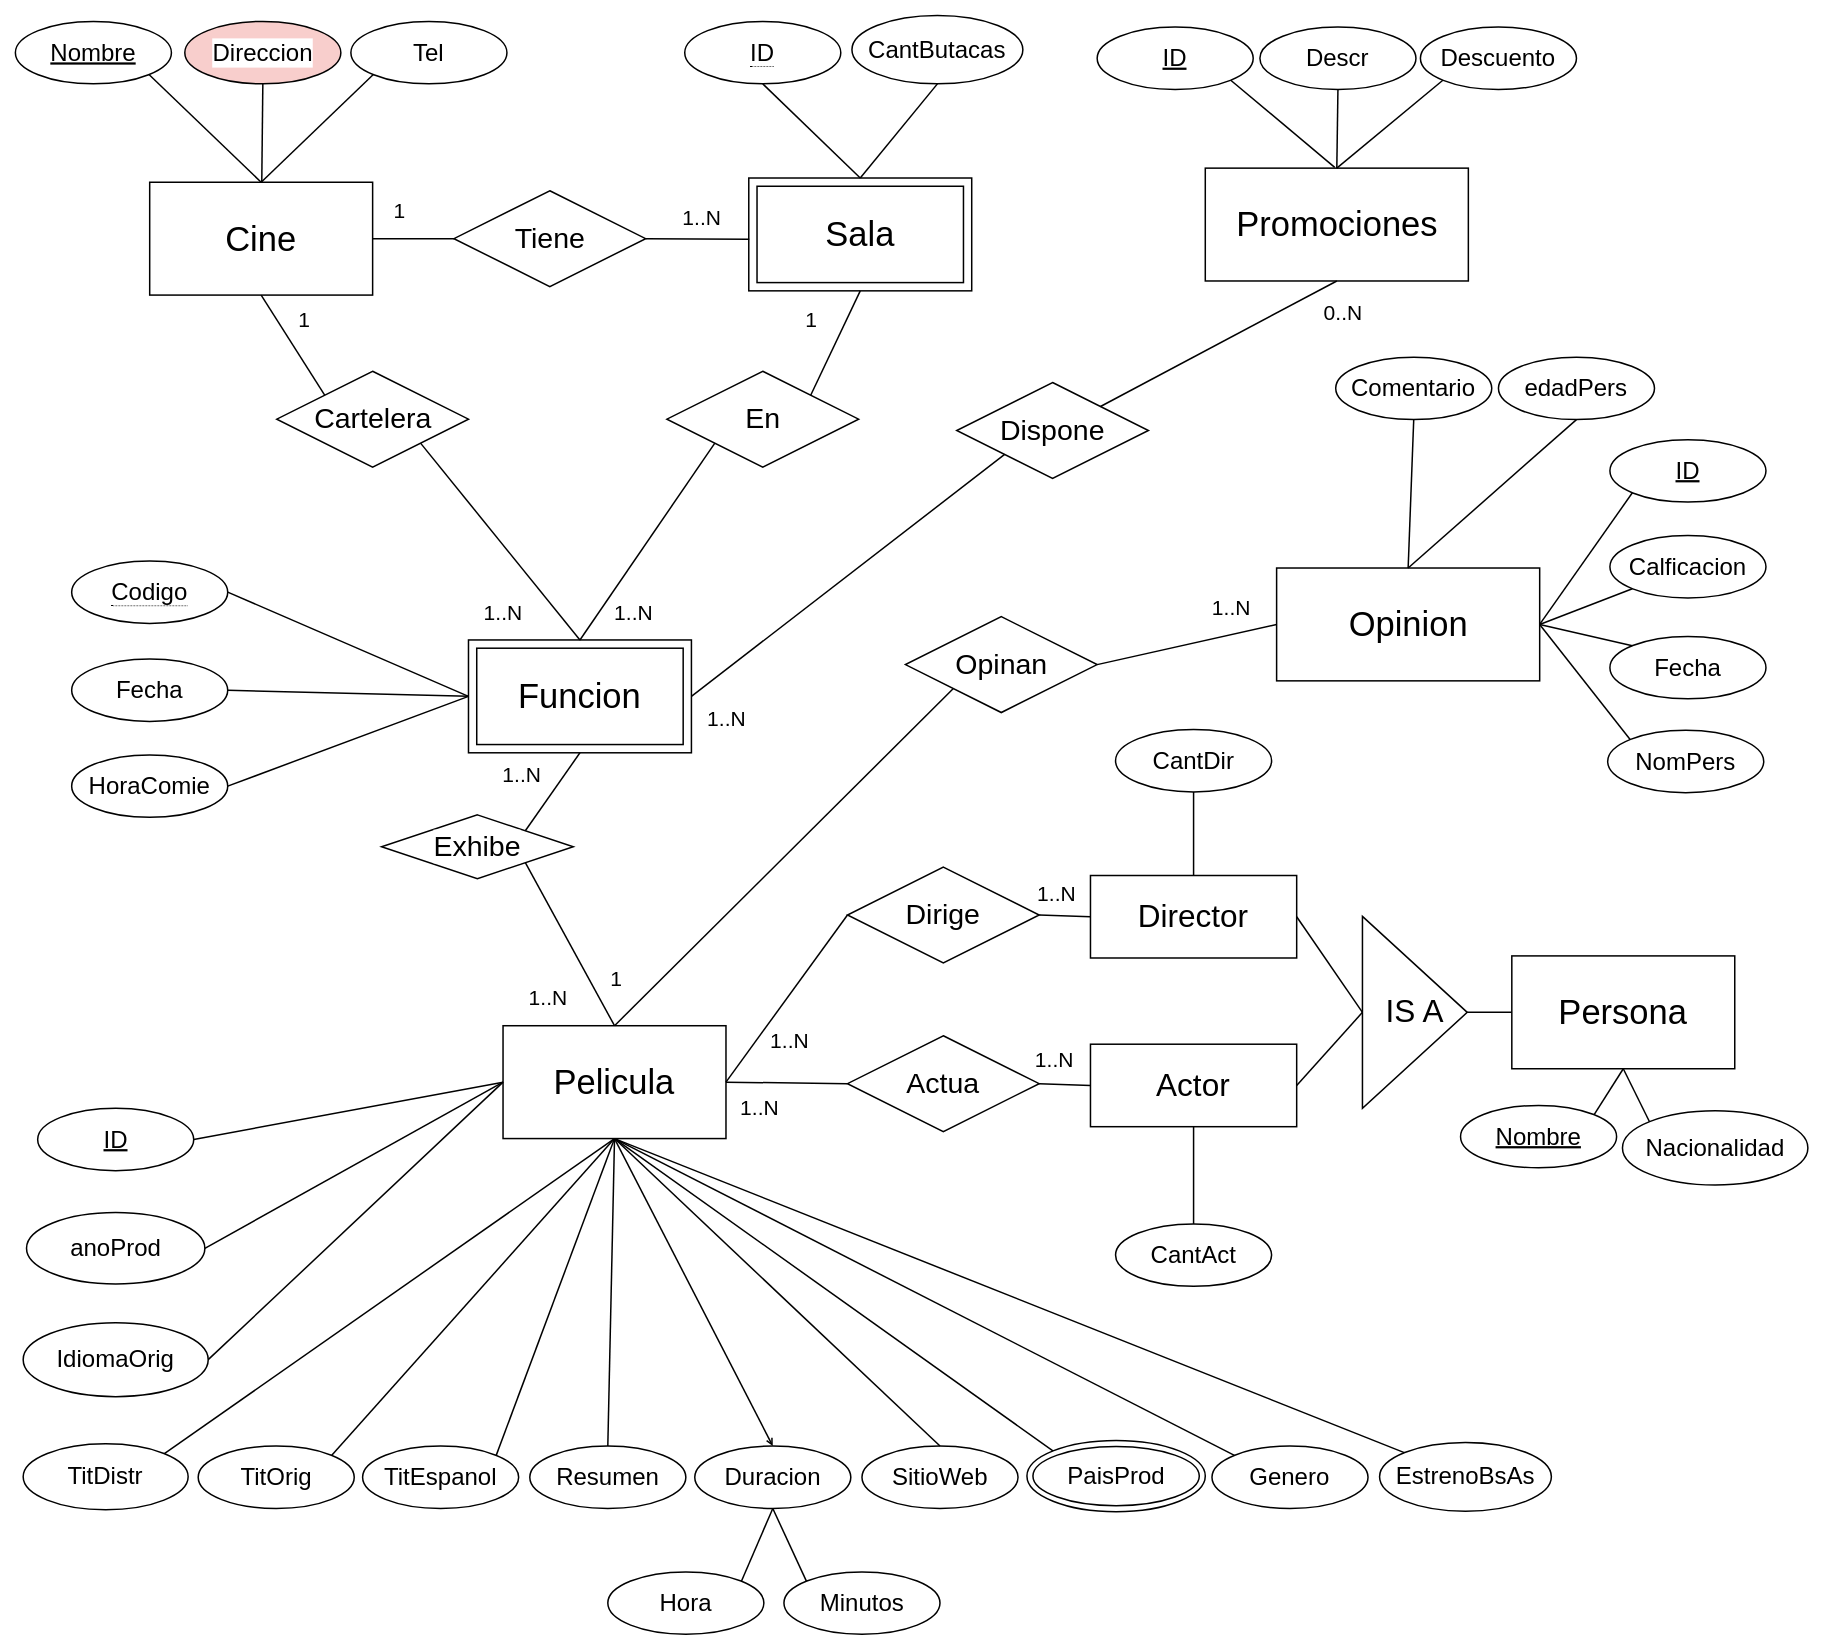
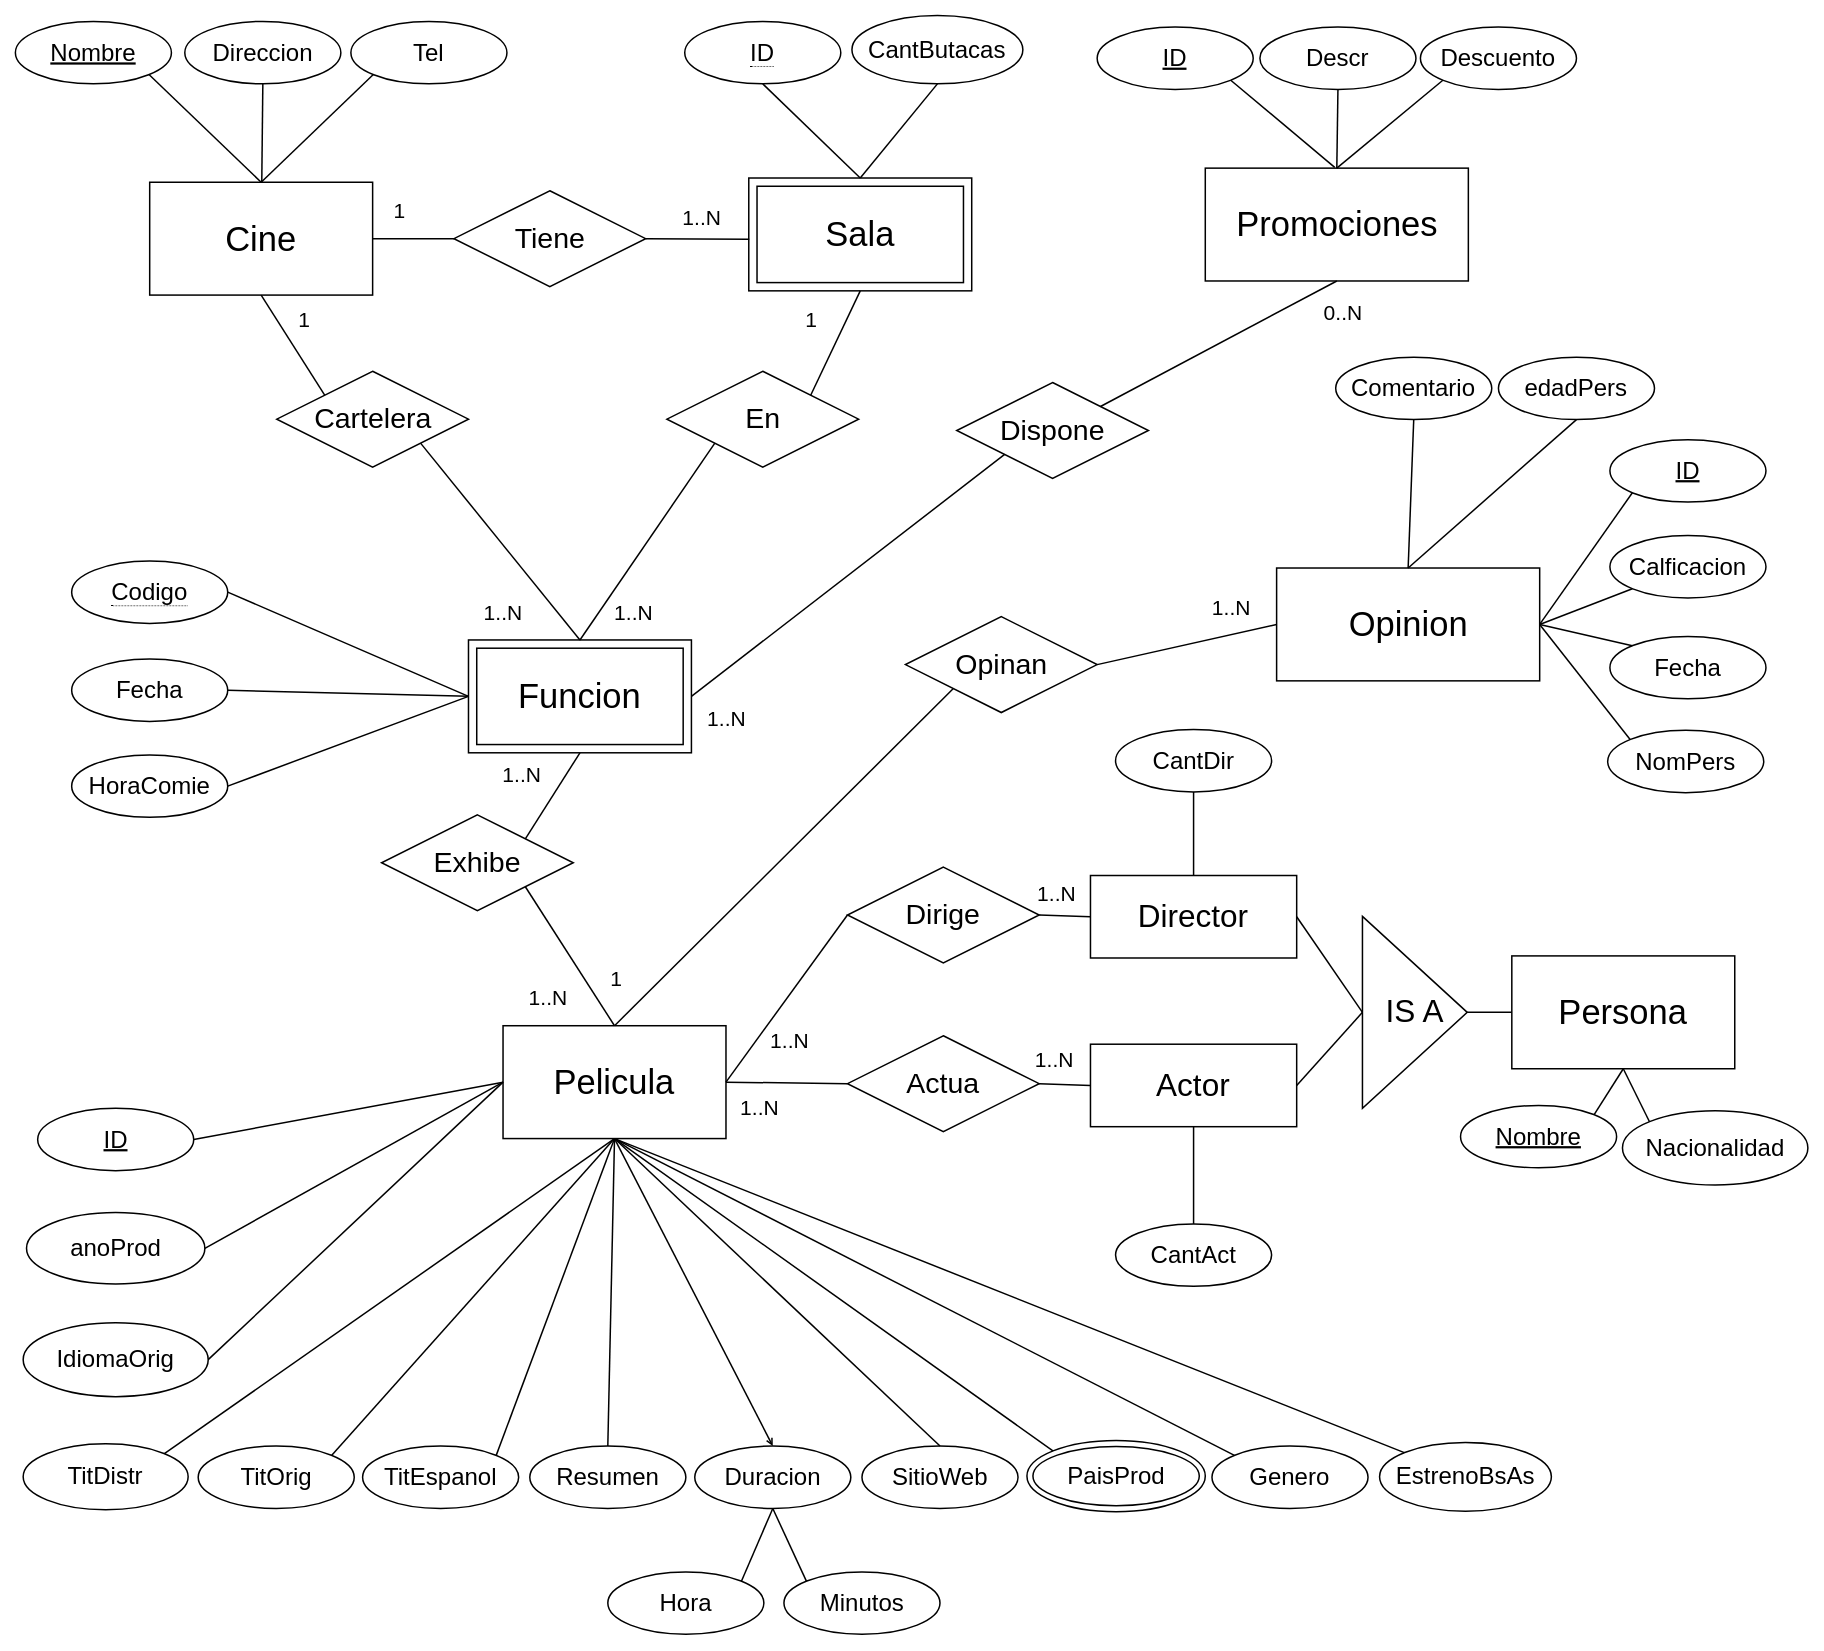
(263, 53) -> (263, 53)
(477, 847) -> (477, 863)
